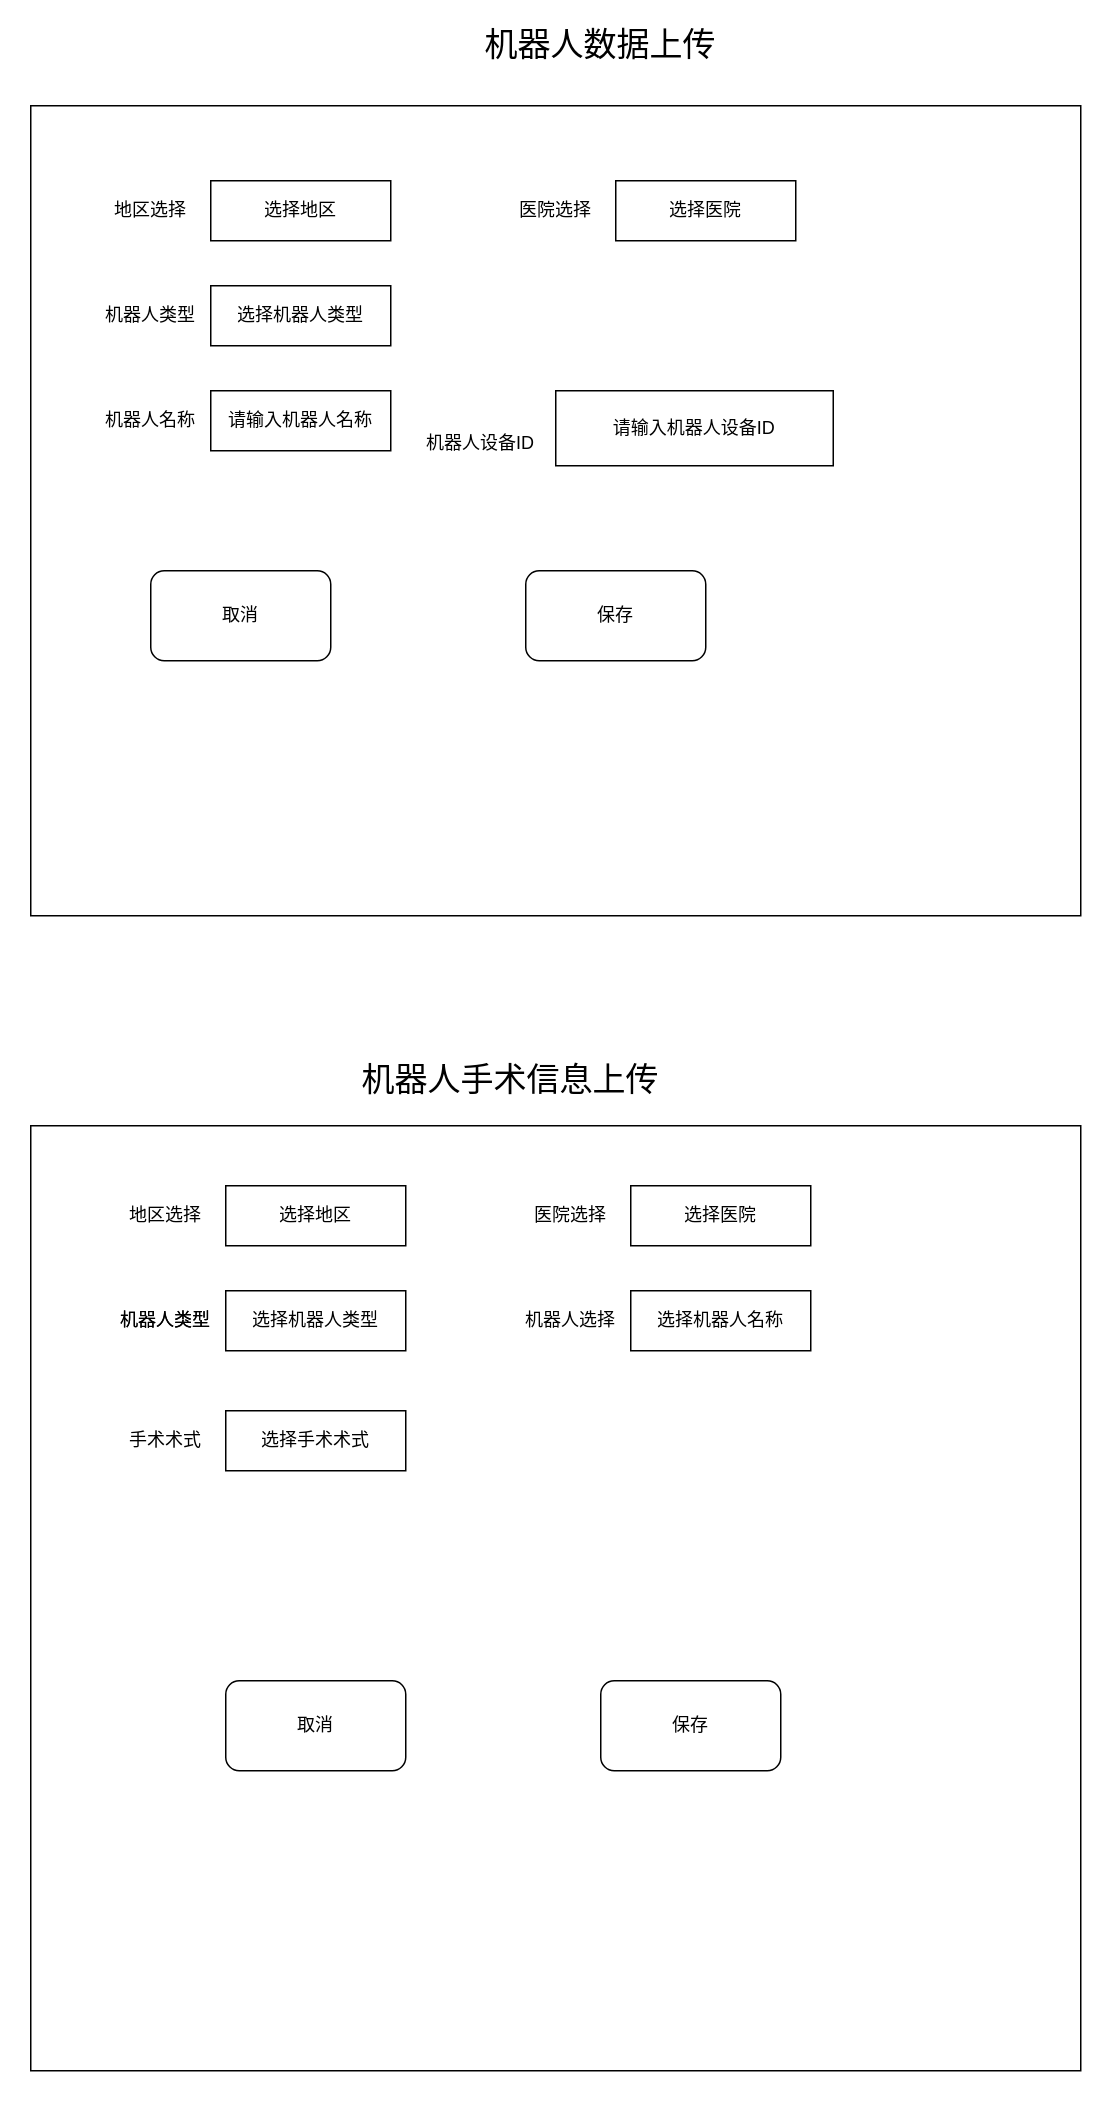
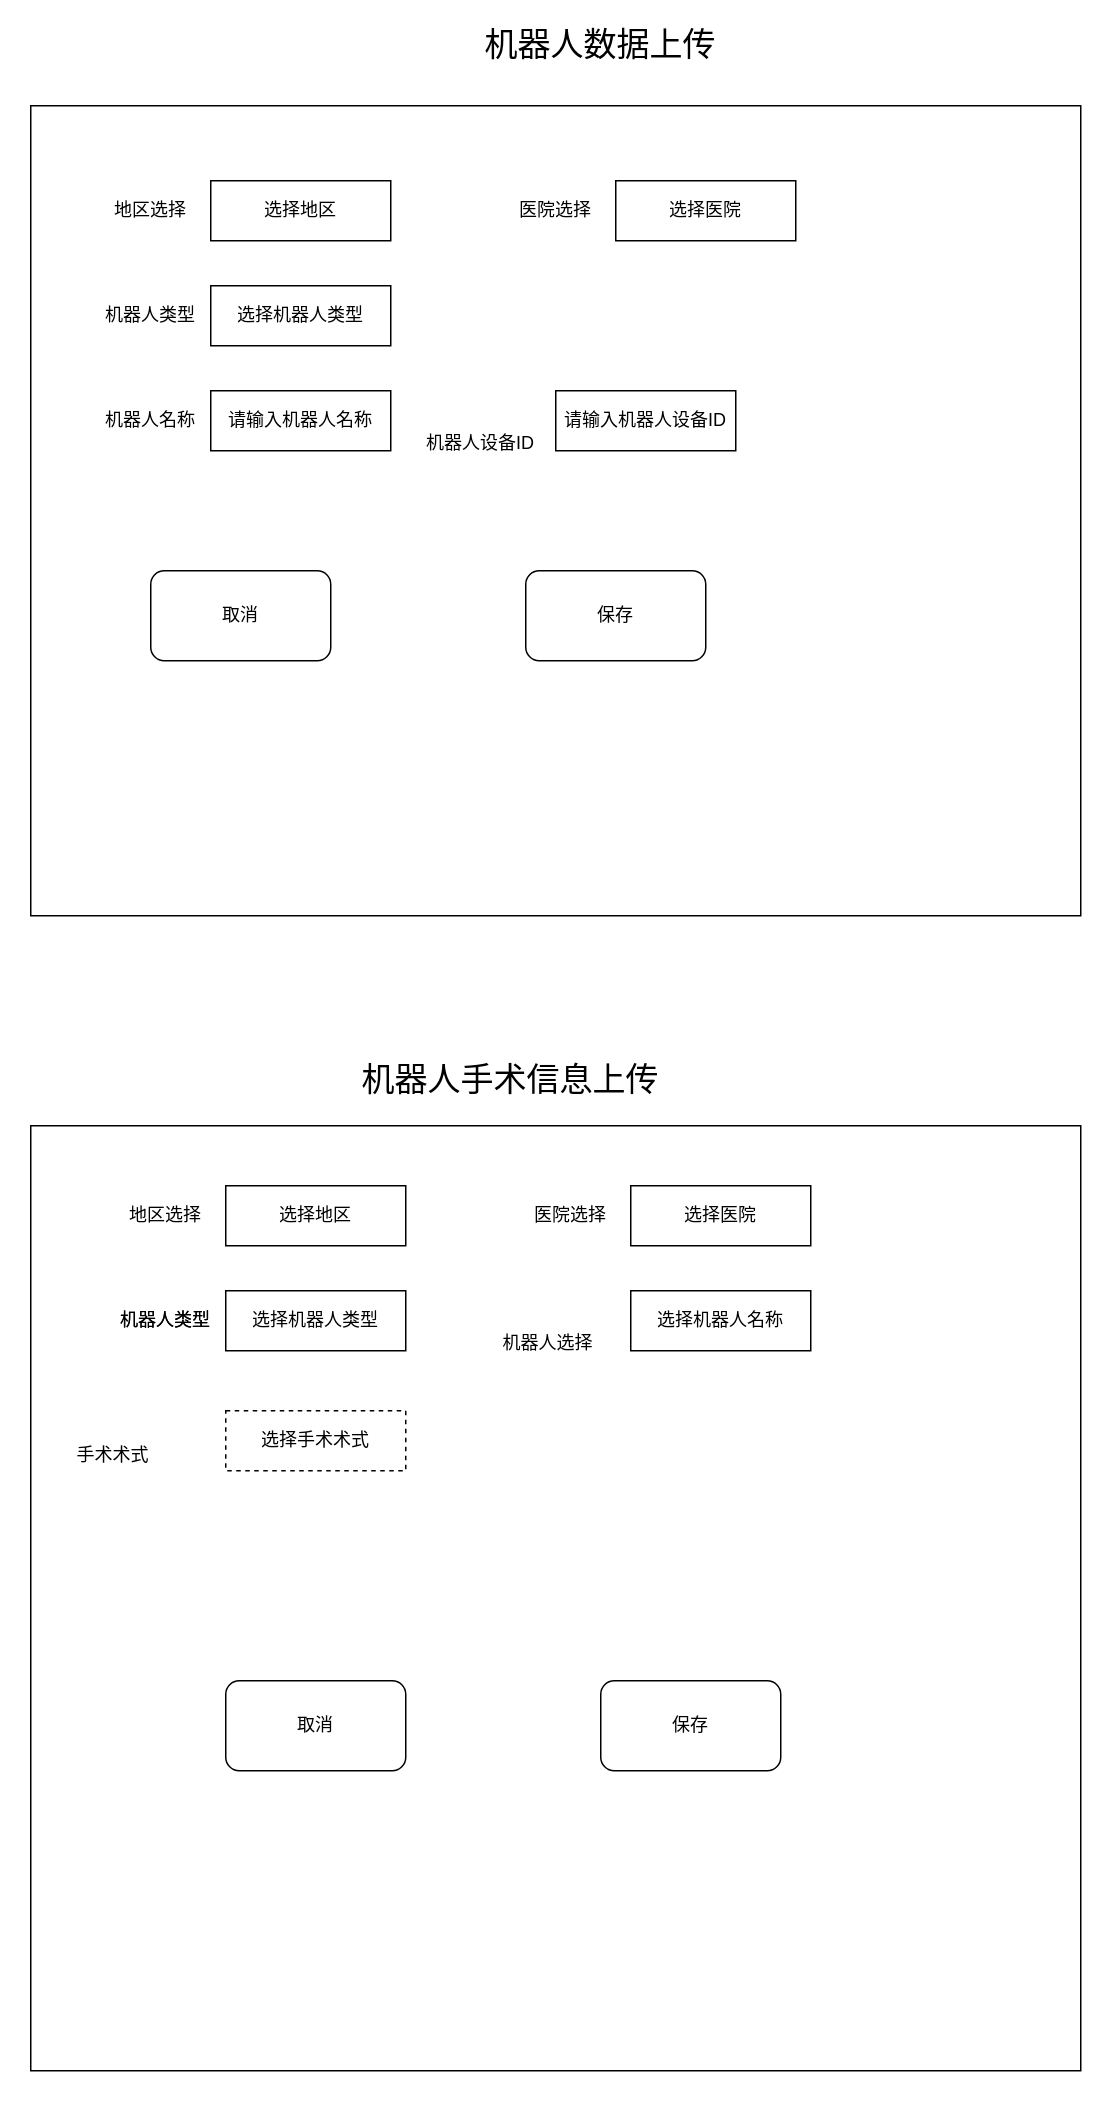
(695, 428) -> (646, 421)
(571, 1321) -> (548, 1343)
(166, 1441) -> (113, 1456)
(316, 1441) -> (316, 1441)
